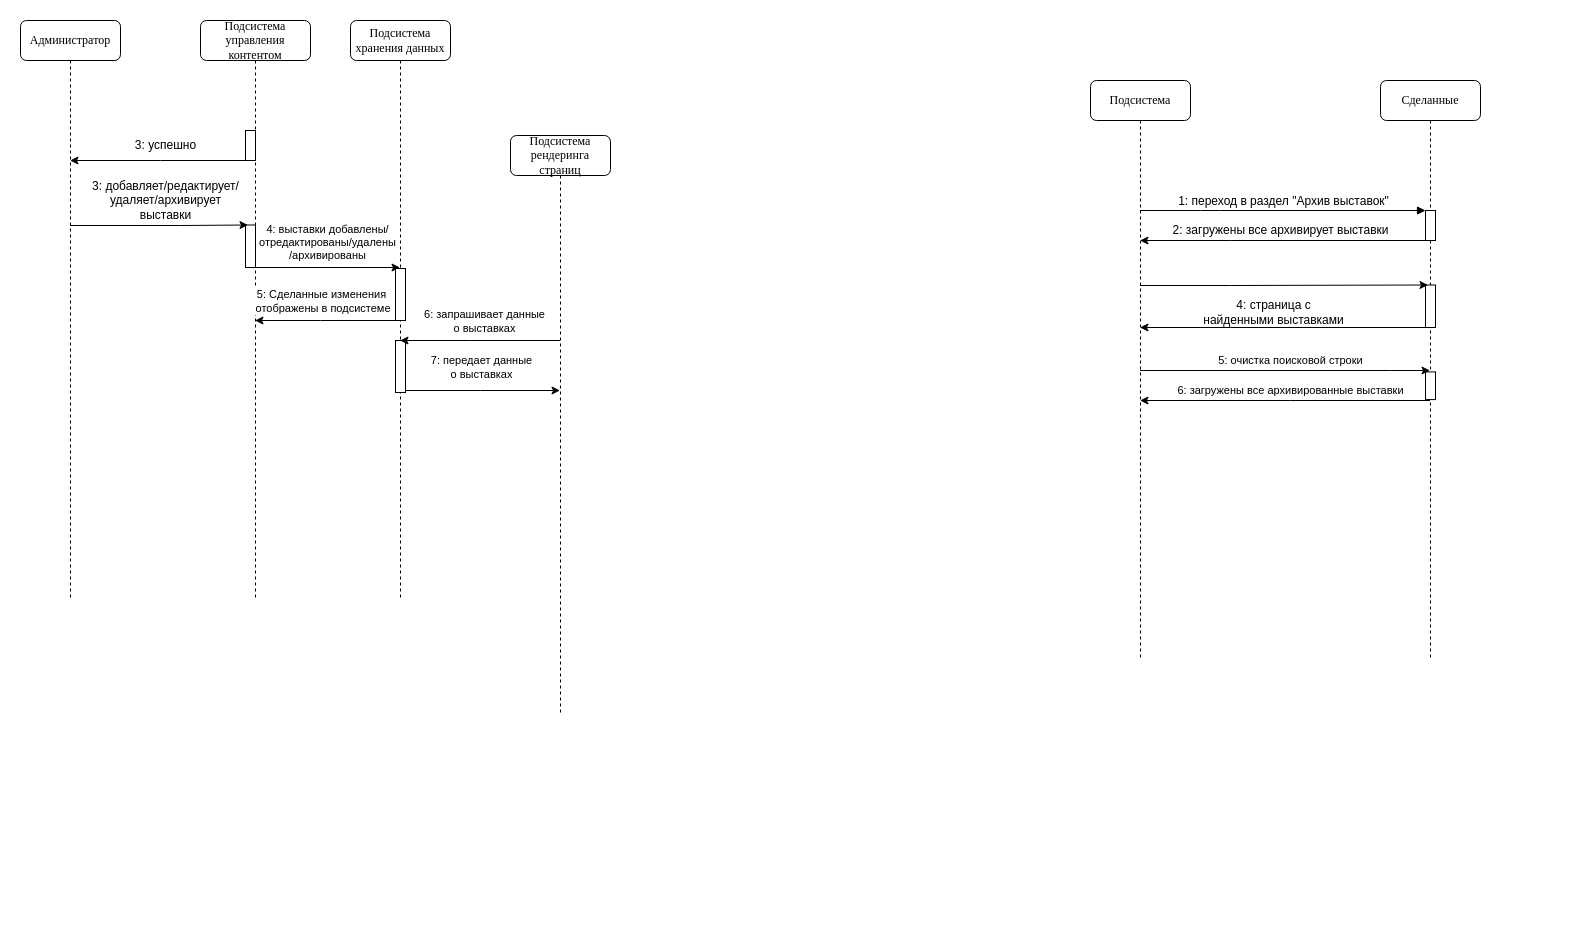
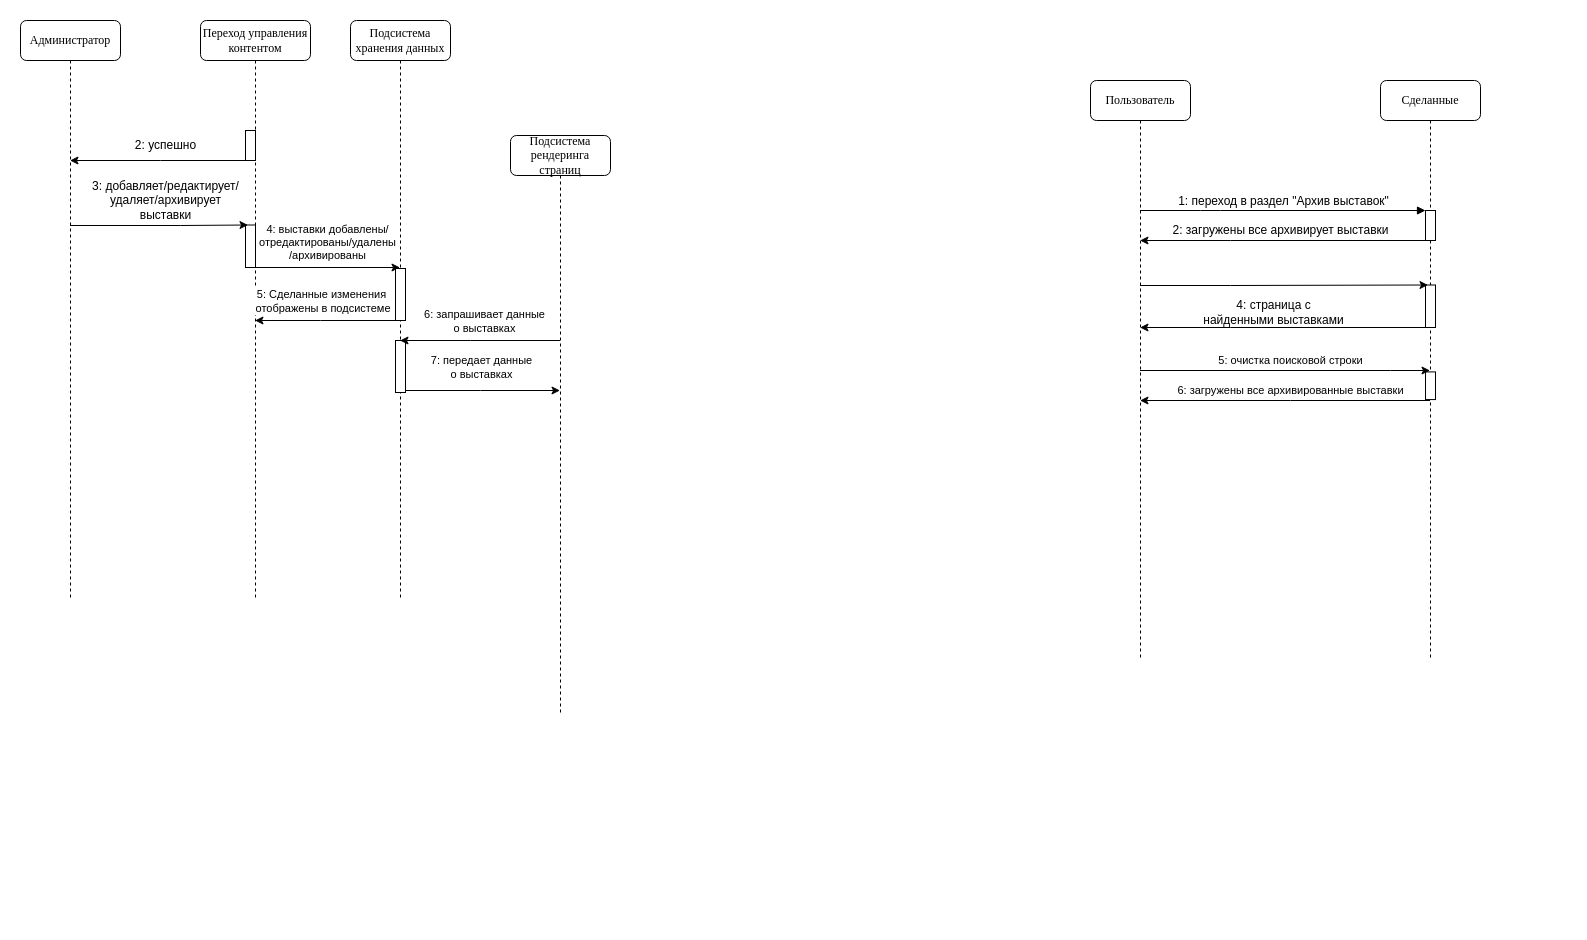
(256, 41) -> (256, 41)
(1141, 101) -> (1141, 101)
(166, 146) -> (166, 146)
